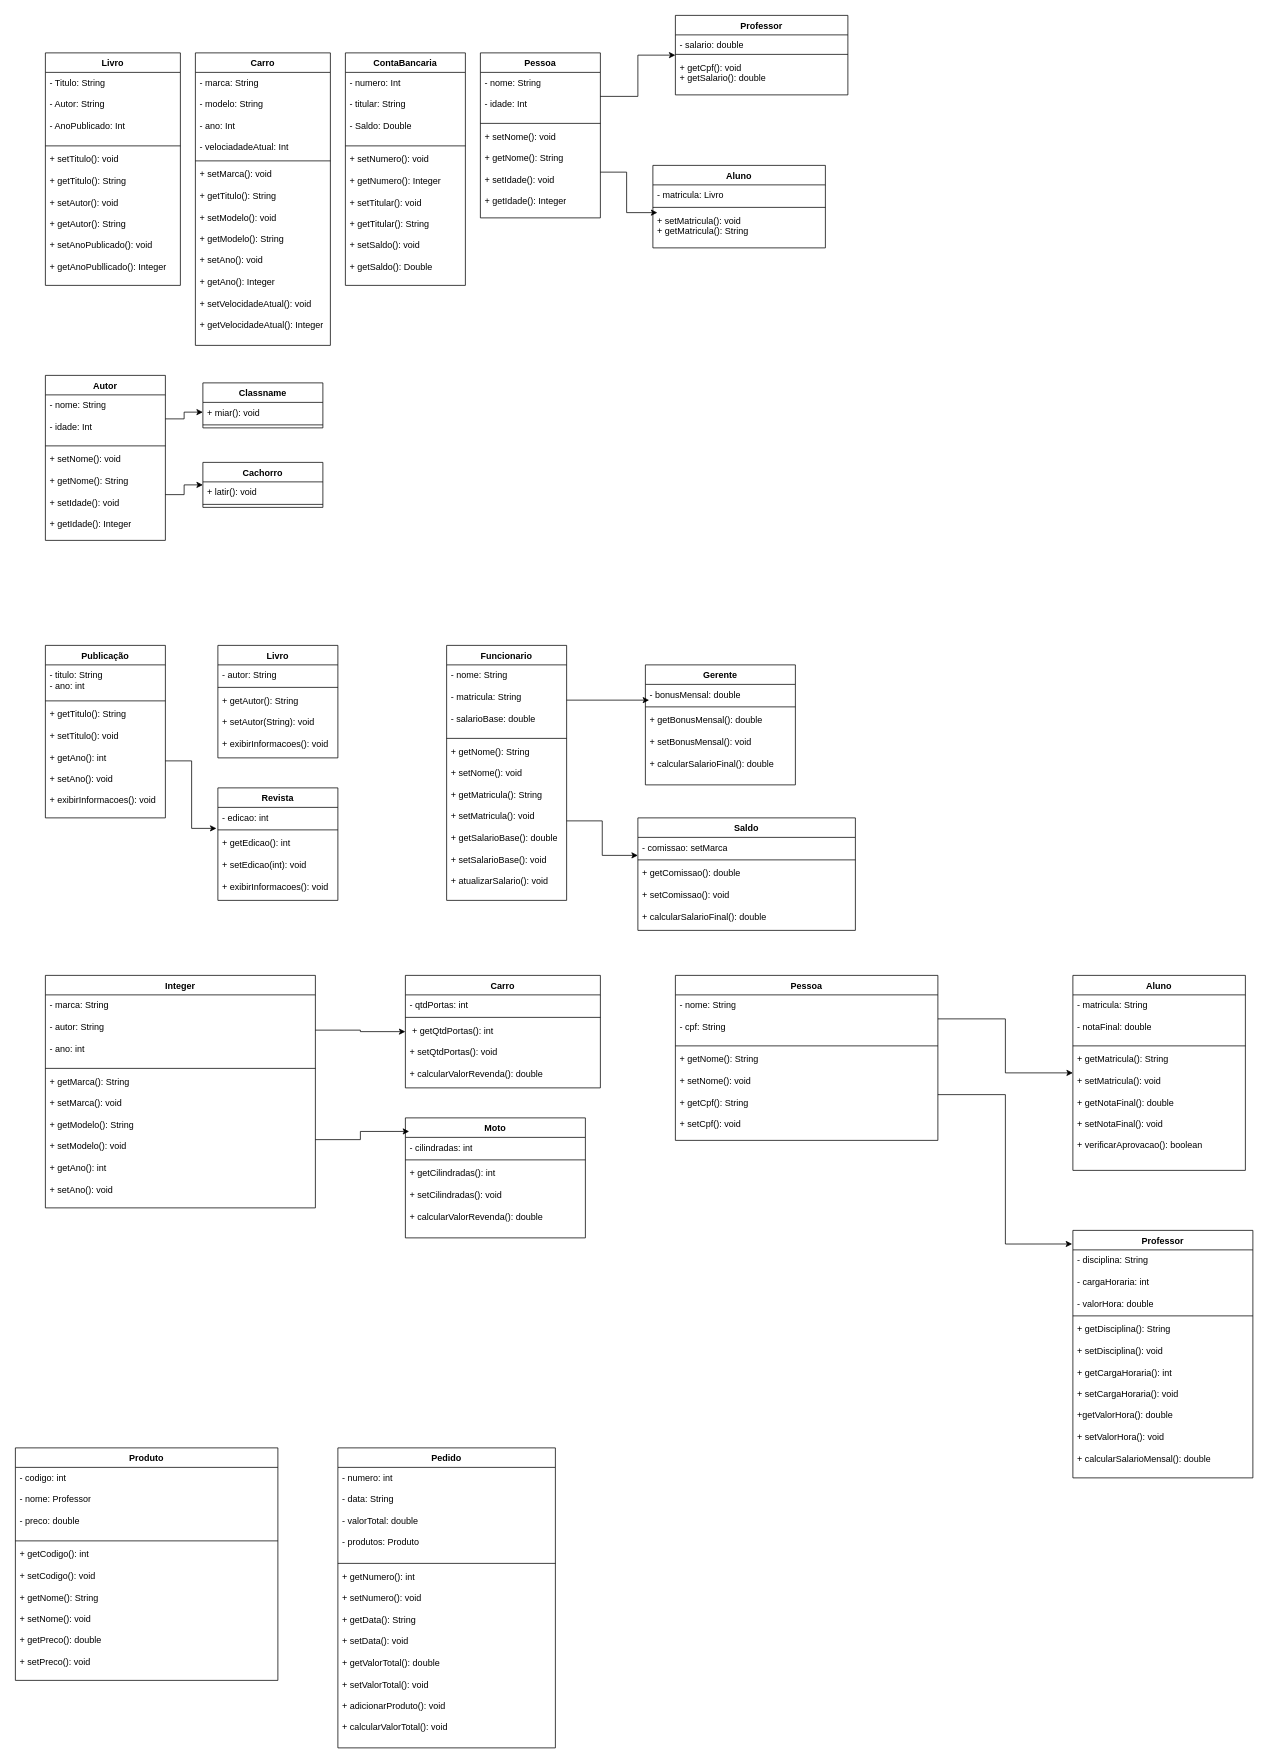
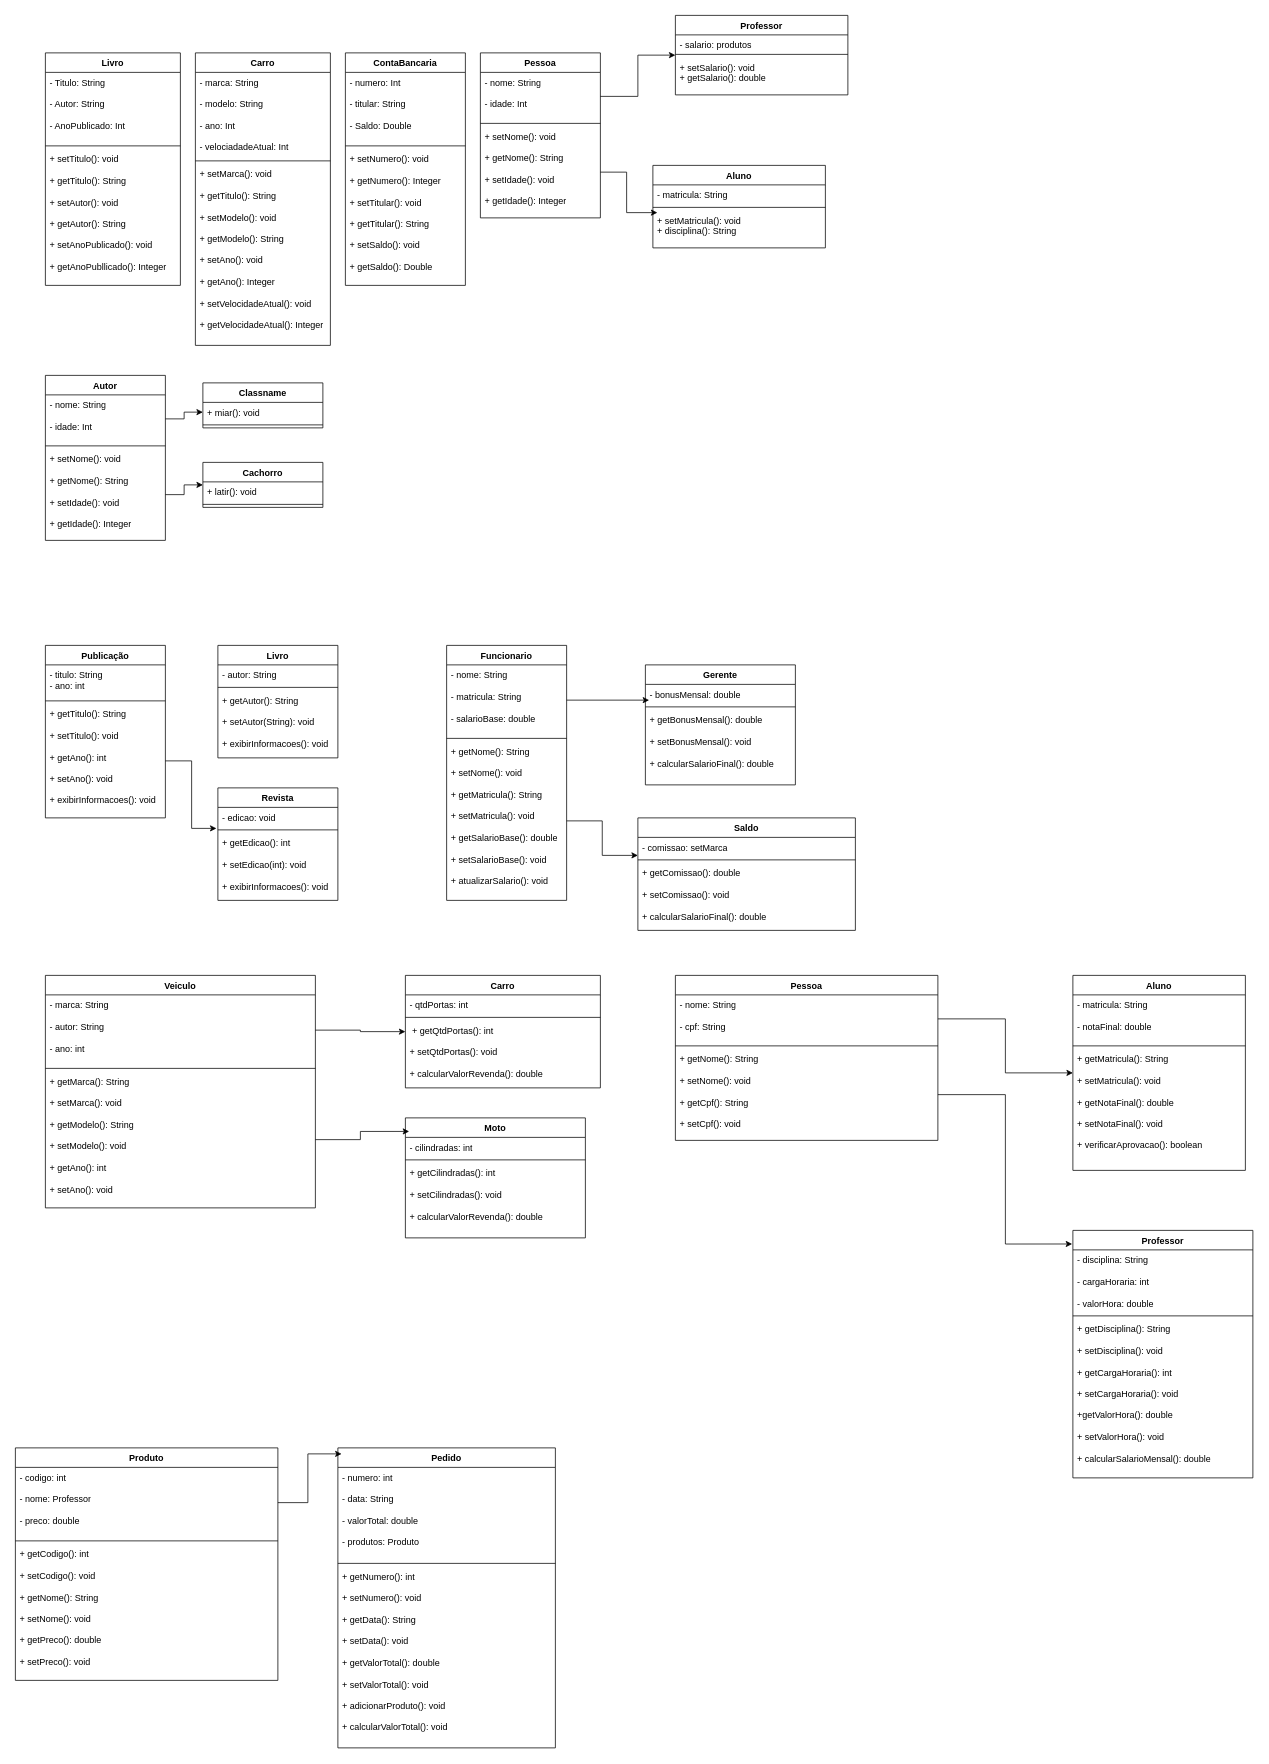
(716, 46) -> (722, 46)
(728, 73) -> (728, 73)
(696, 196) -> (698, 196)
(711, 226) -> (706, 226)
(249, 818) -> (252, 818)
(180, 986) -> (180, 986)
none -> (295, 1503)
